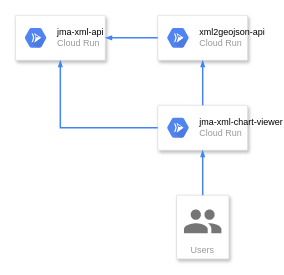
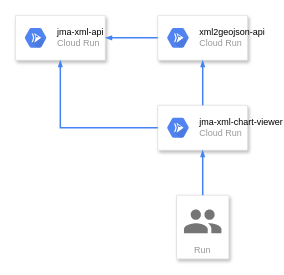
(203, 250) -> (203, 250)
